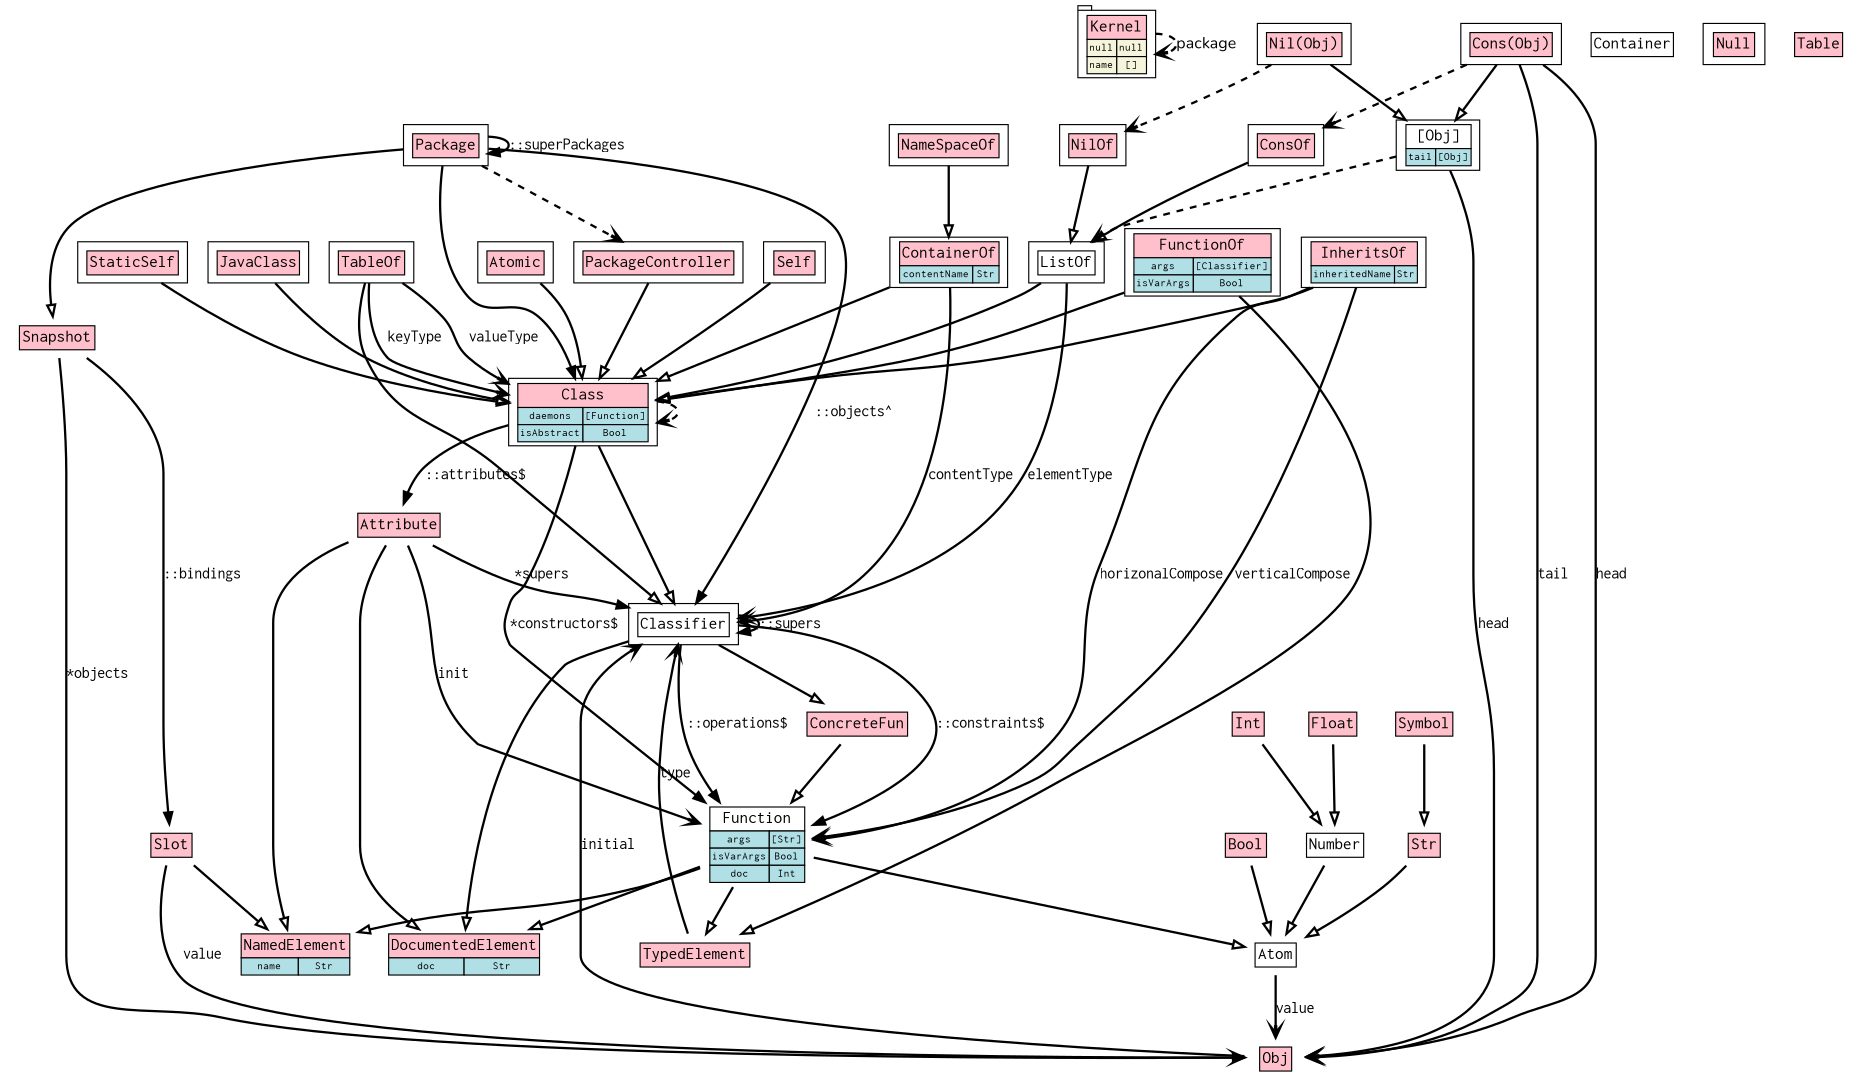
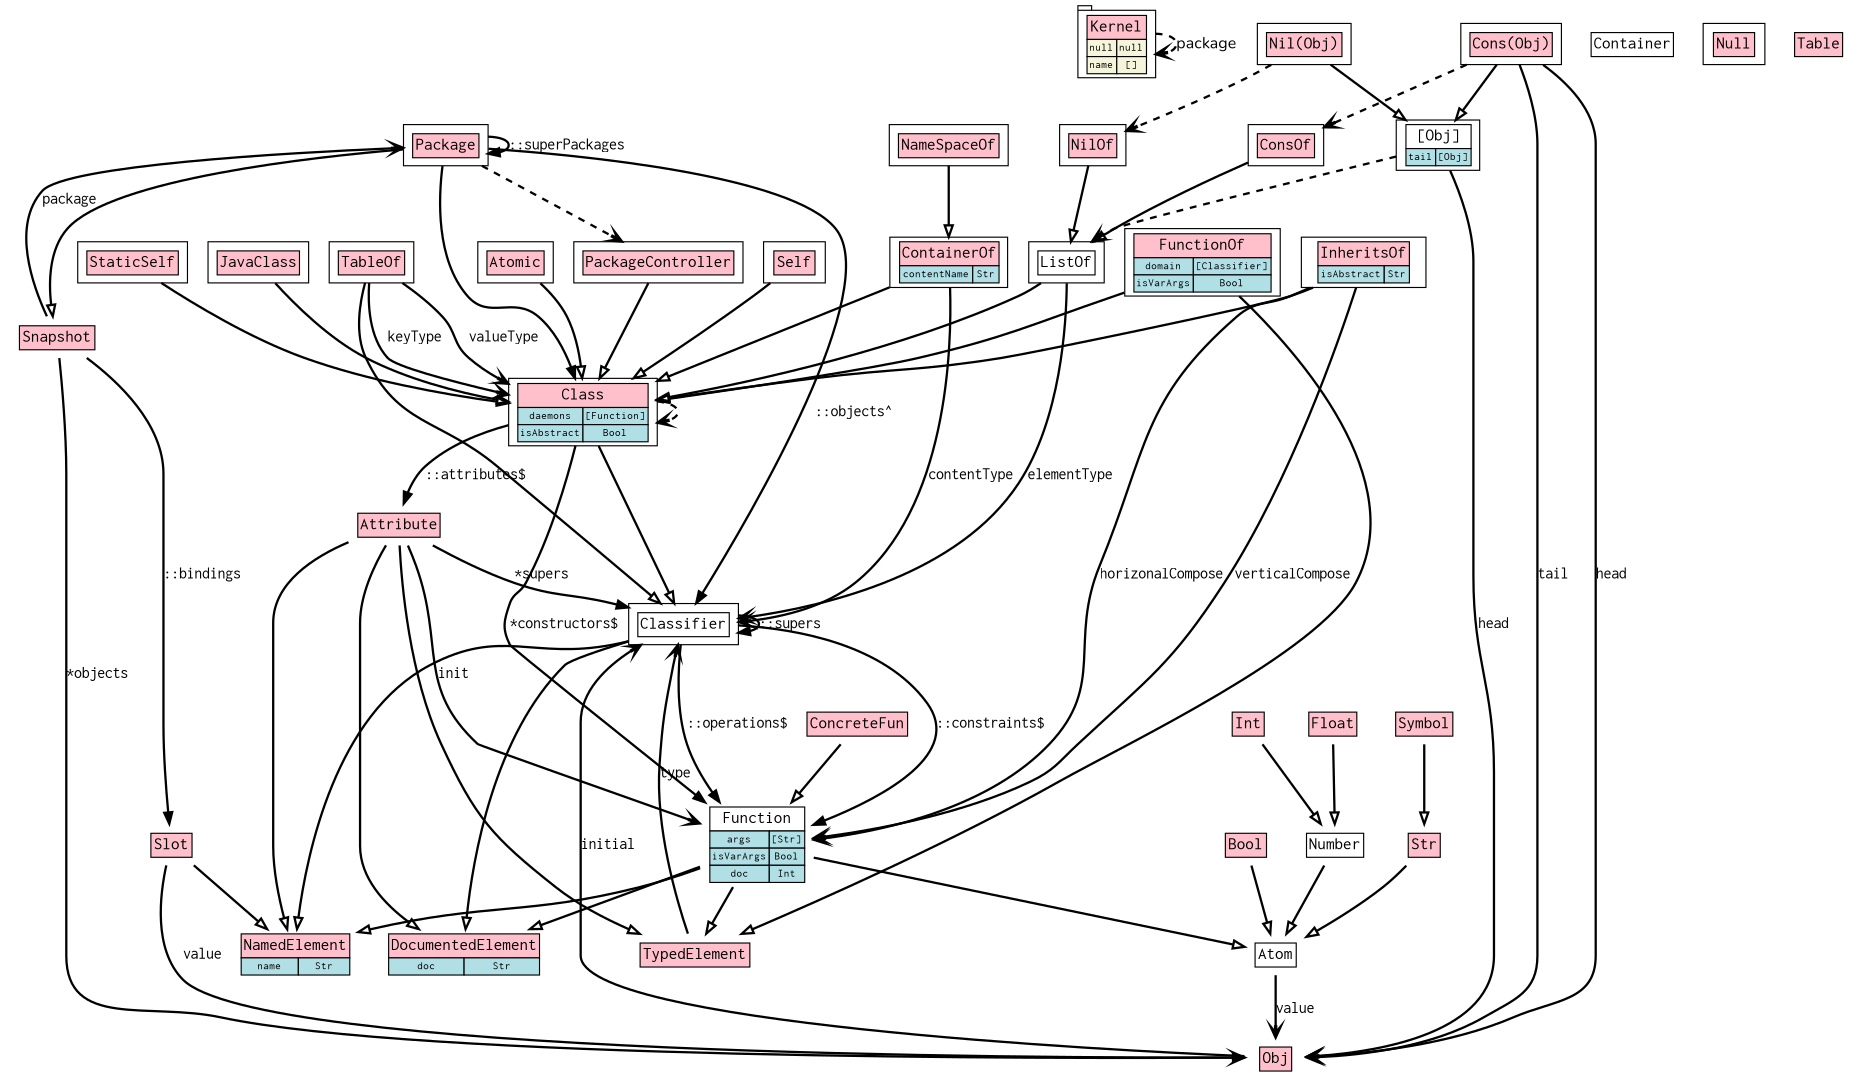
none -> (149, 166)
(1164, 266) -> (1164, 266)
(1353, 274) -> (1351, 274)
(765, 671) -> (393, 693)
none -> (456, 774)
